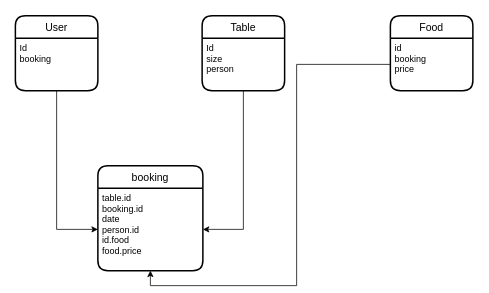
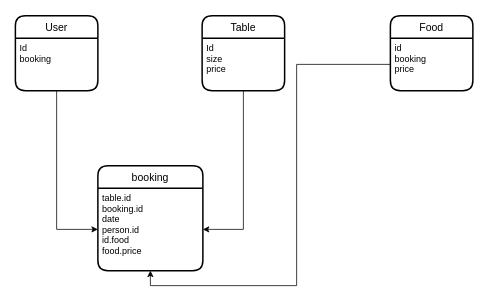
(211, 48) -> (211, 48)
